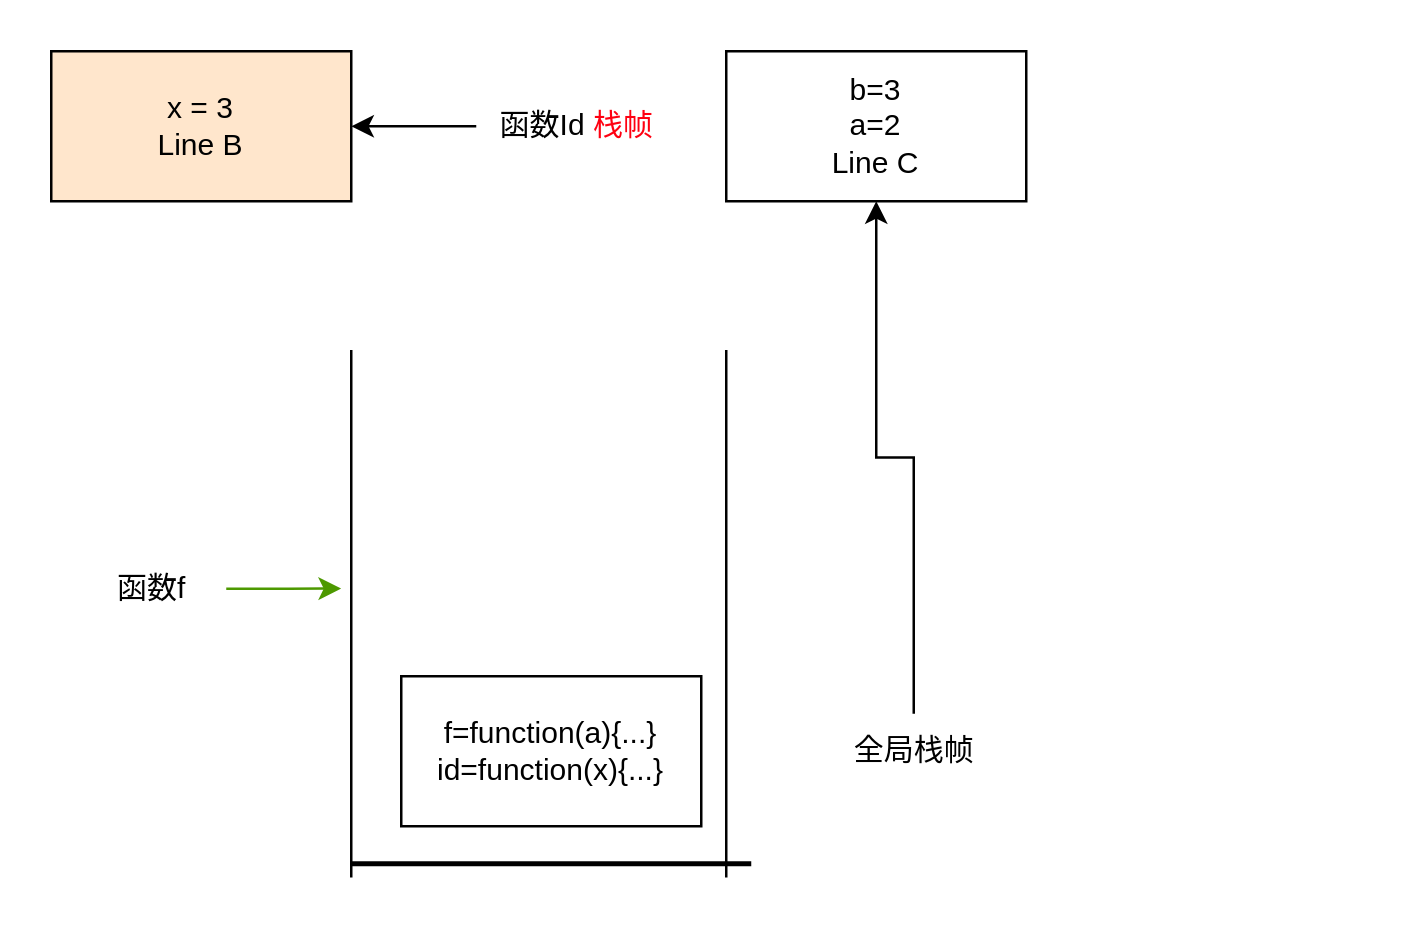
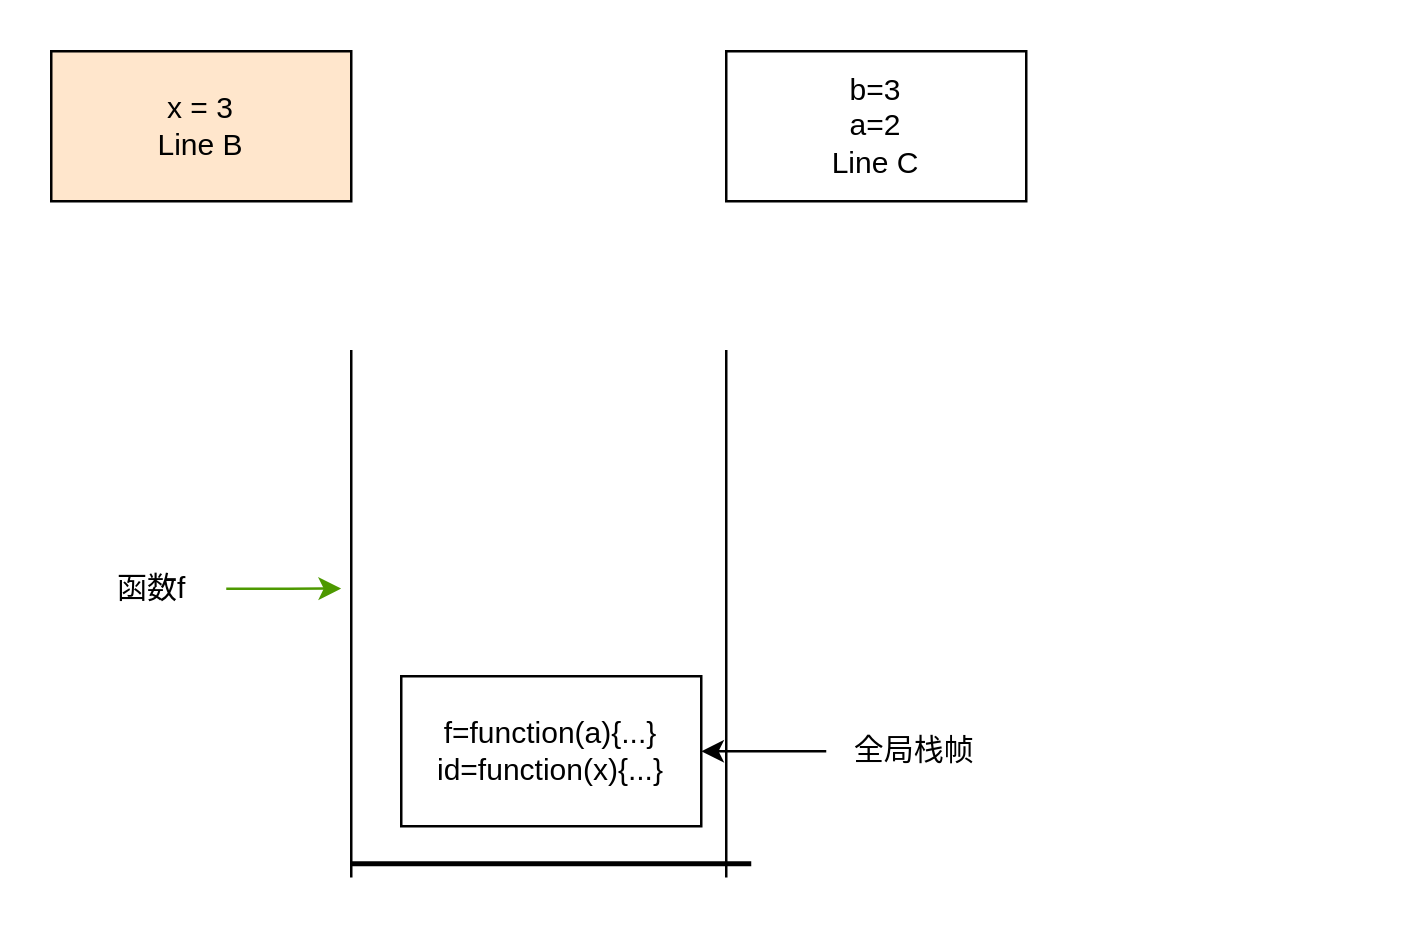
(422, 126) -> none
(576, 126) -> none
(904, 458) -> (779, 751)
